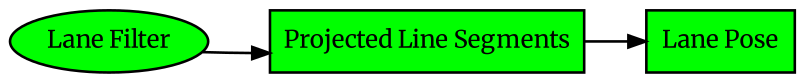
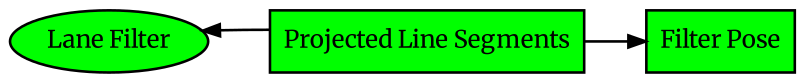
(721, 41) -> (721, 41)
(227, 53) -> (245, 30)
